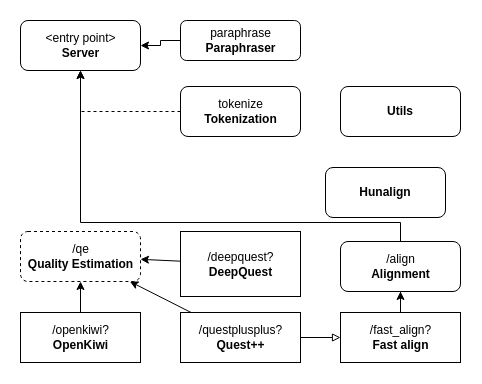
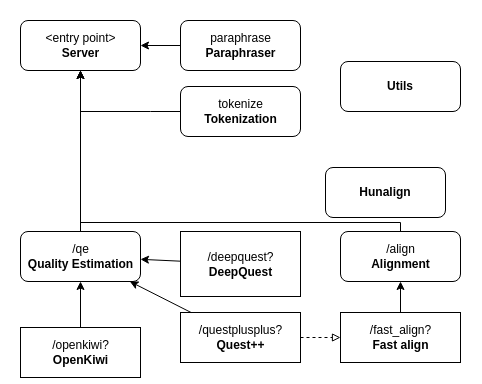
(241, 41) -> (241, 46)
(131, 112) -> (131, 112)
(401, 112) -> (401, 87)
none -> (81, 228)
(81, 257) -> (81, 257)
(401, 267) -> (401, 257)
(81, 338) -> (81, 353)
(317, 338) -> (317, 338)
